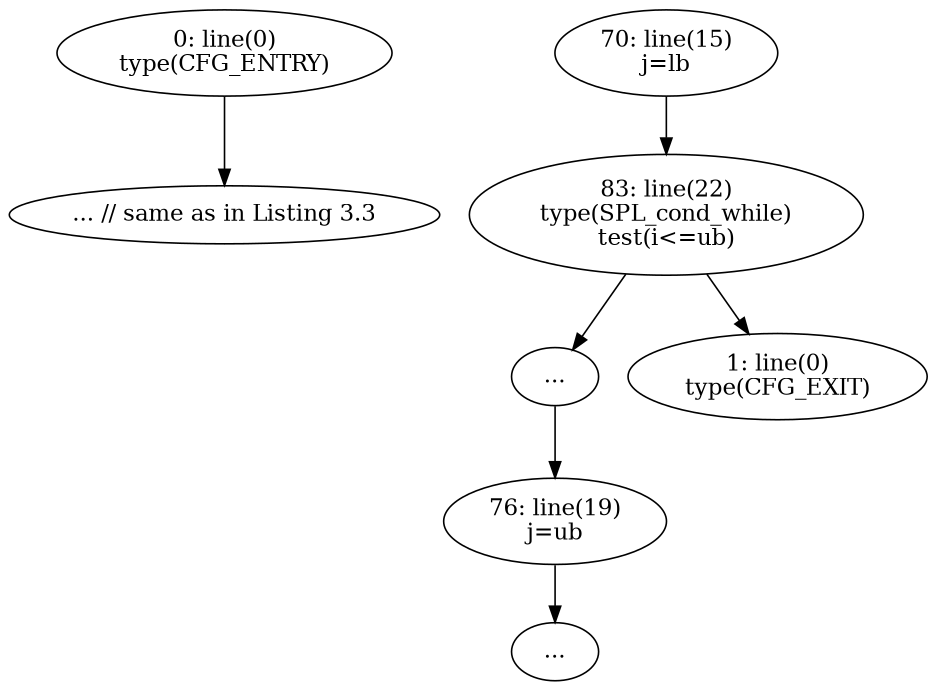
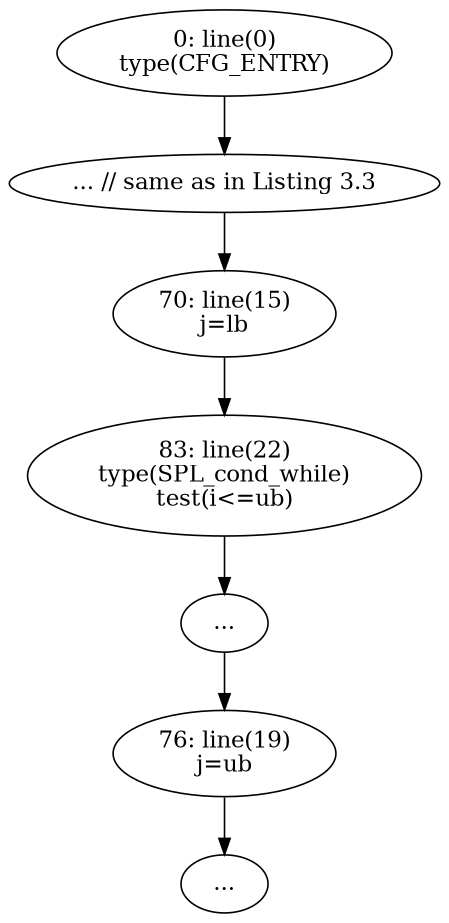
none -> (225, 233)
(778, 377) -> none
